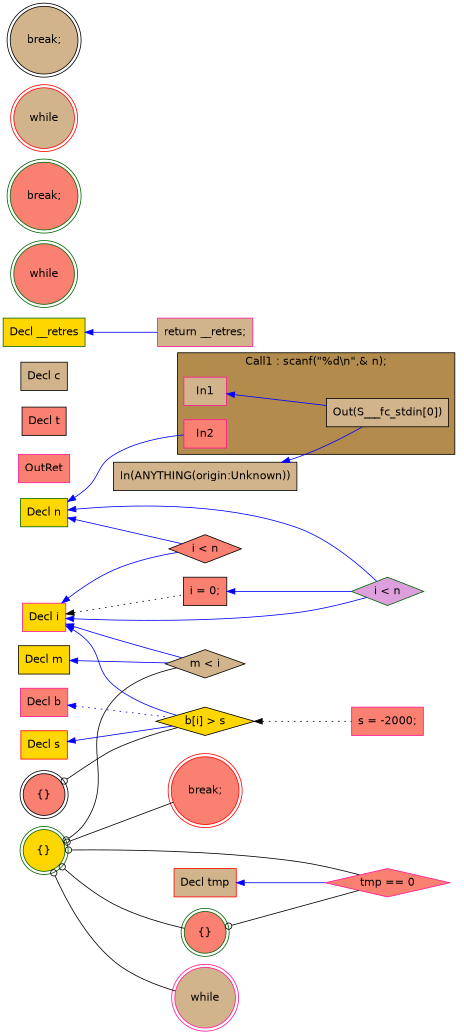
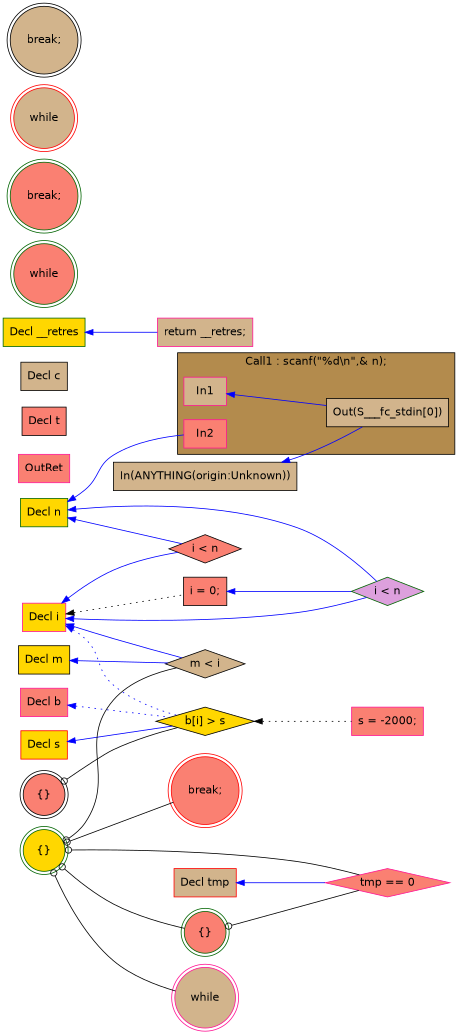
(114, 685) -> (114, 685)
